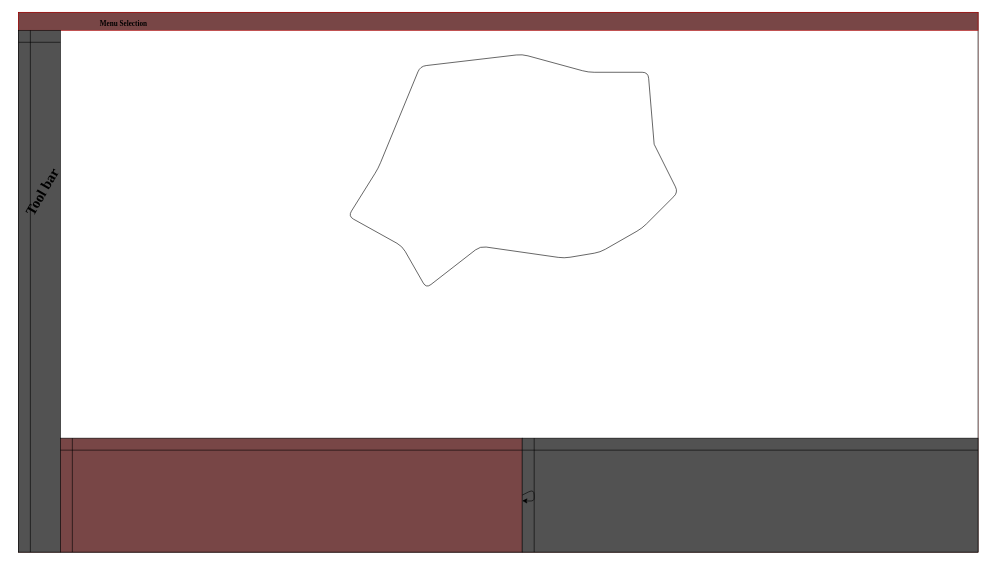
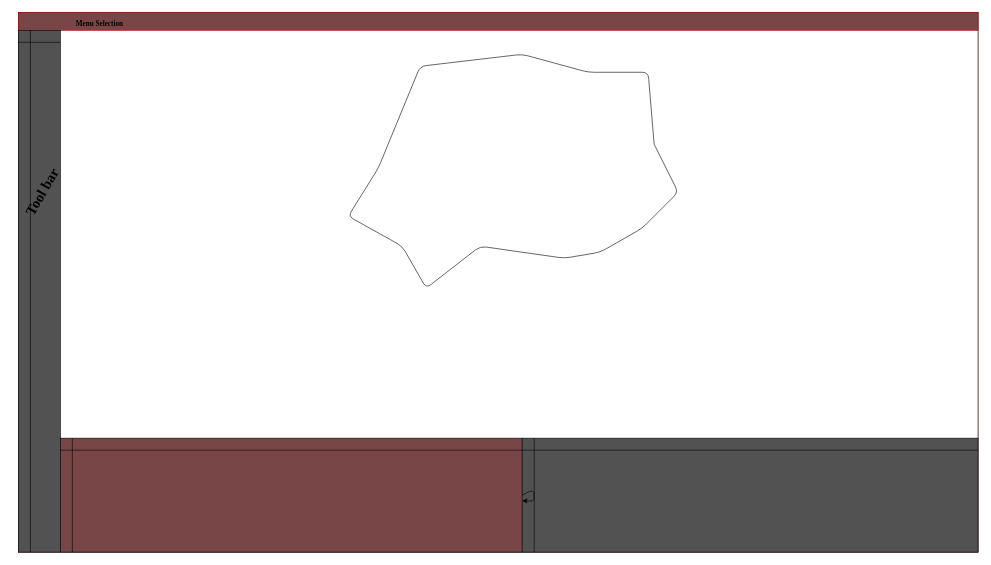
(123, 21) -> (99, 21)
